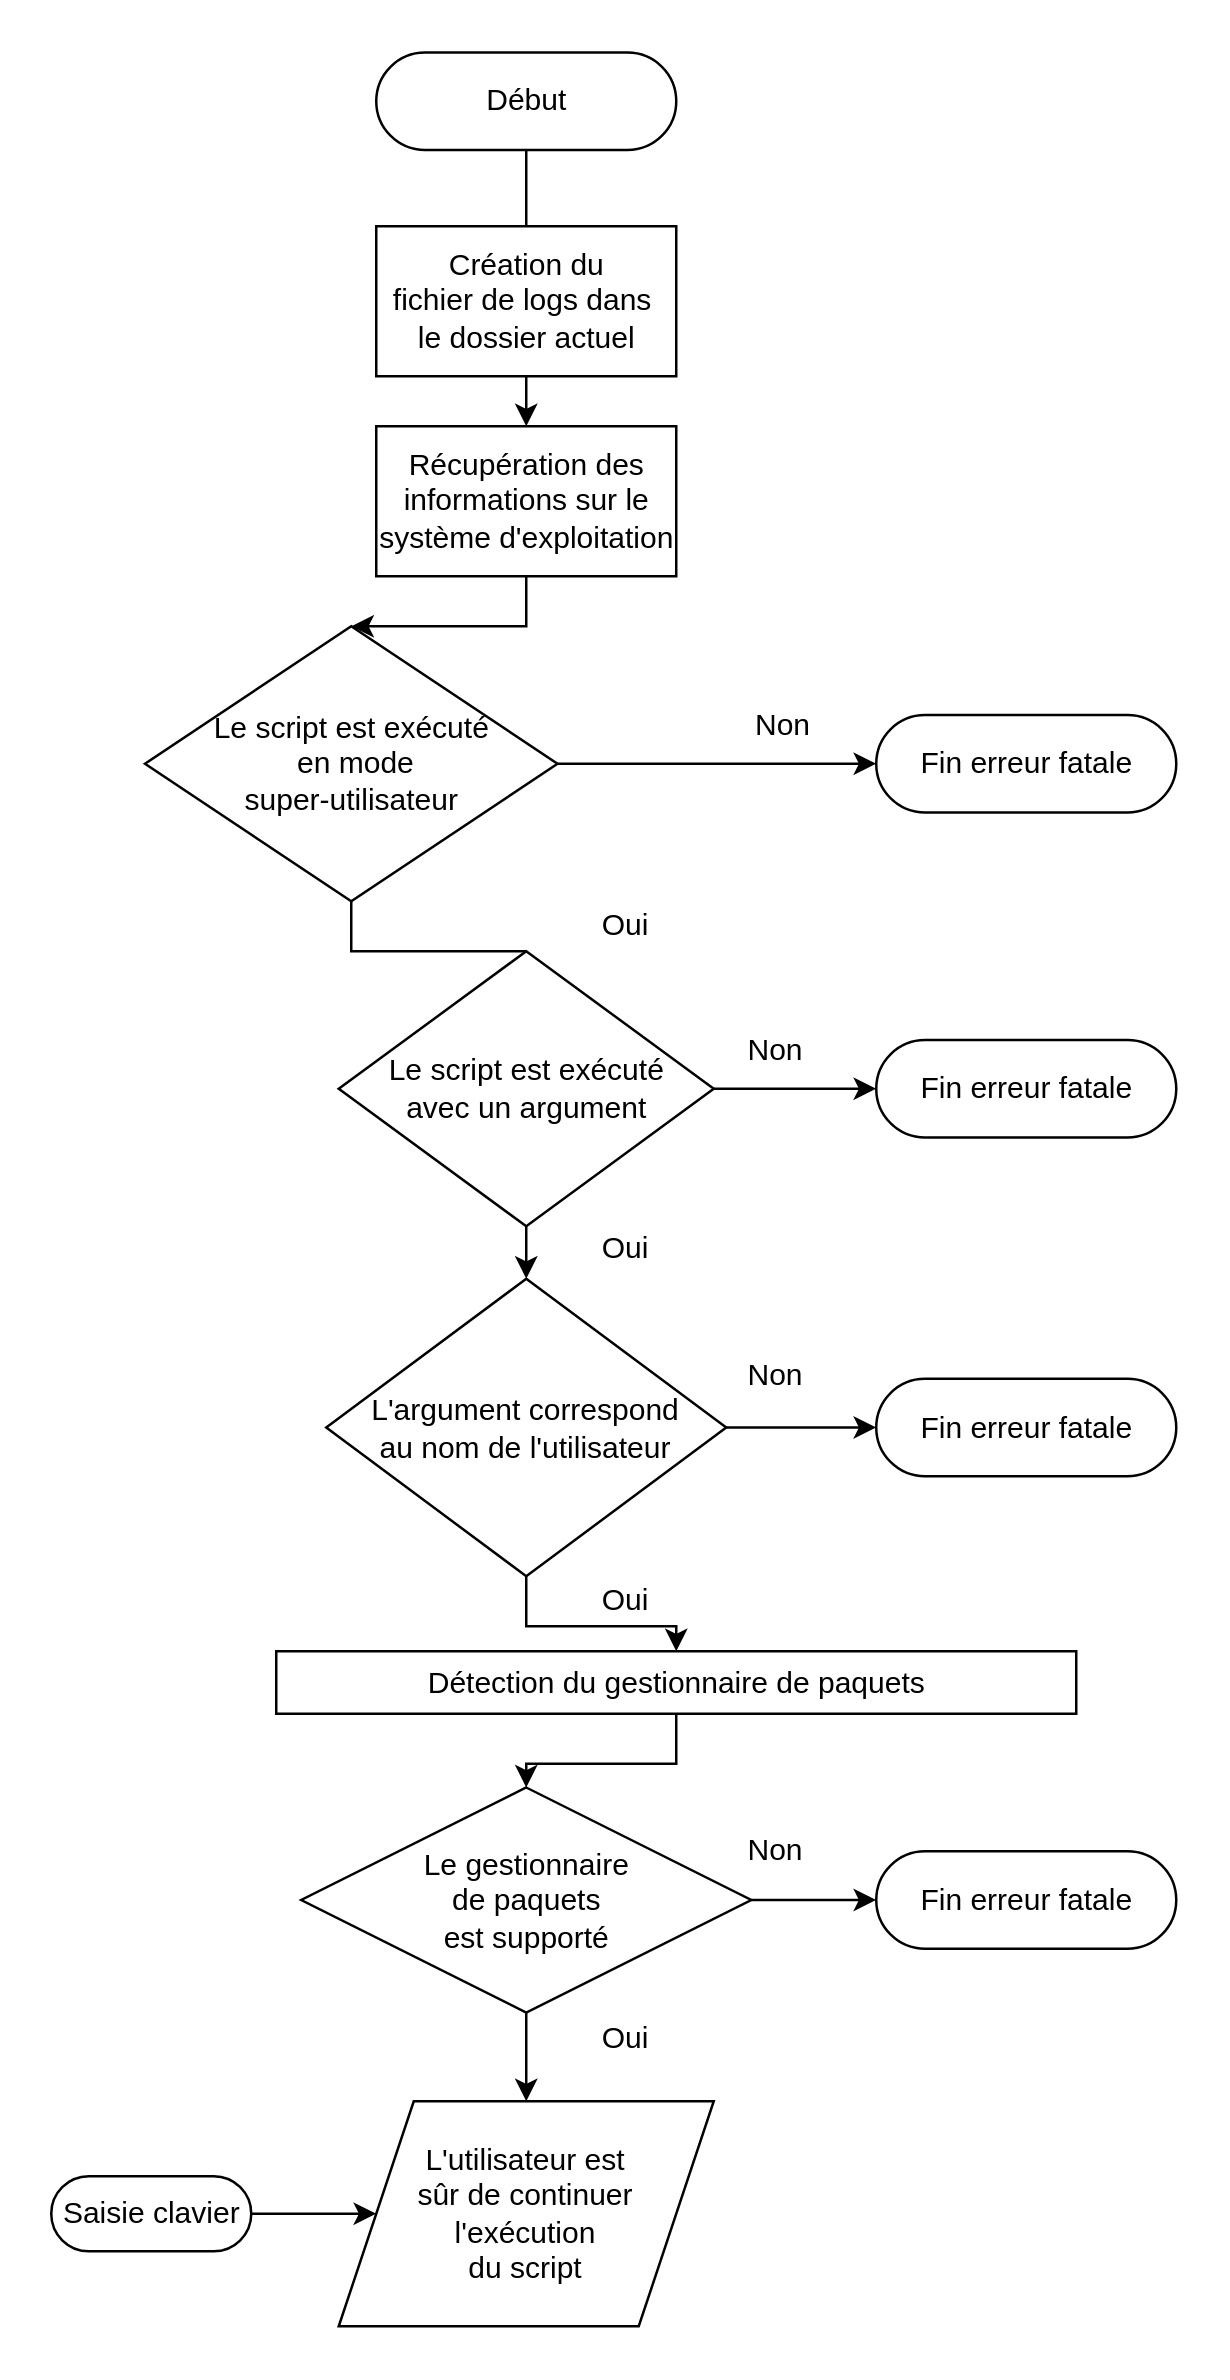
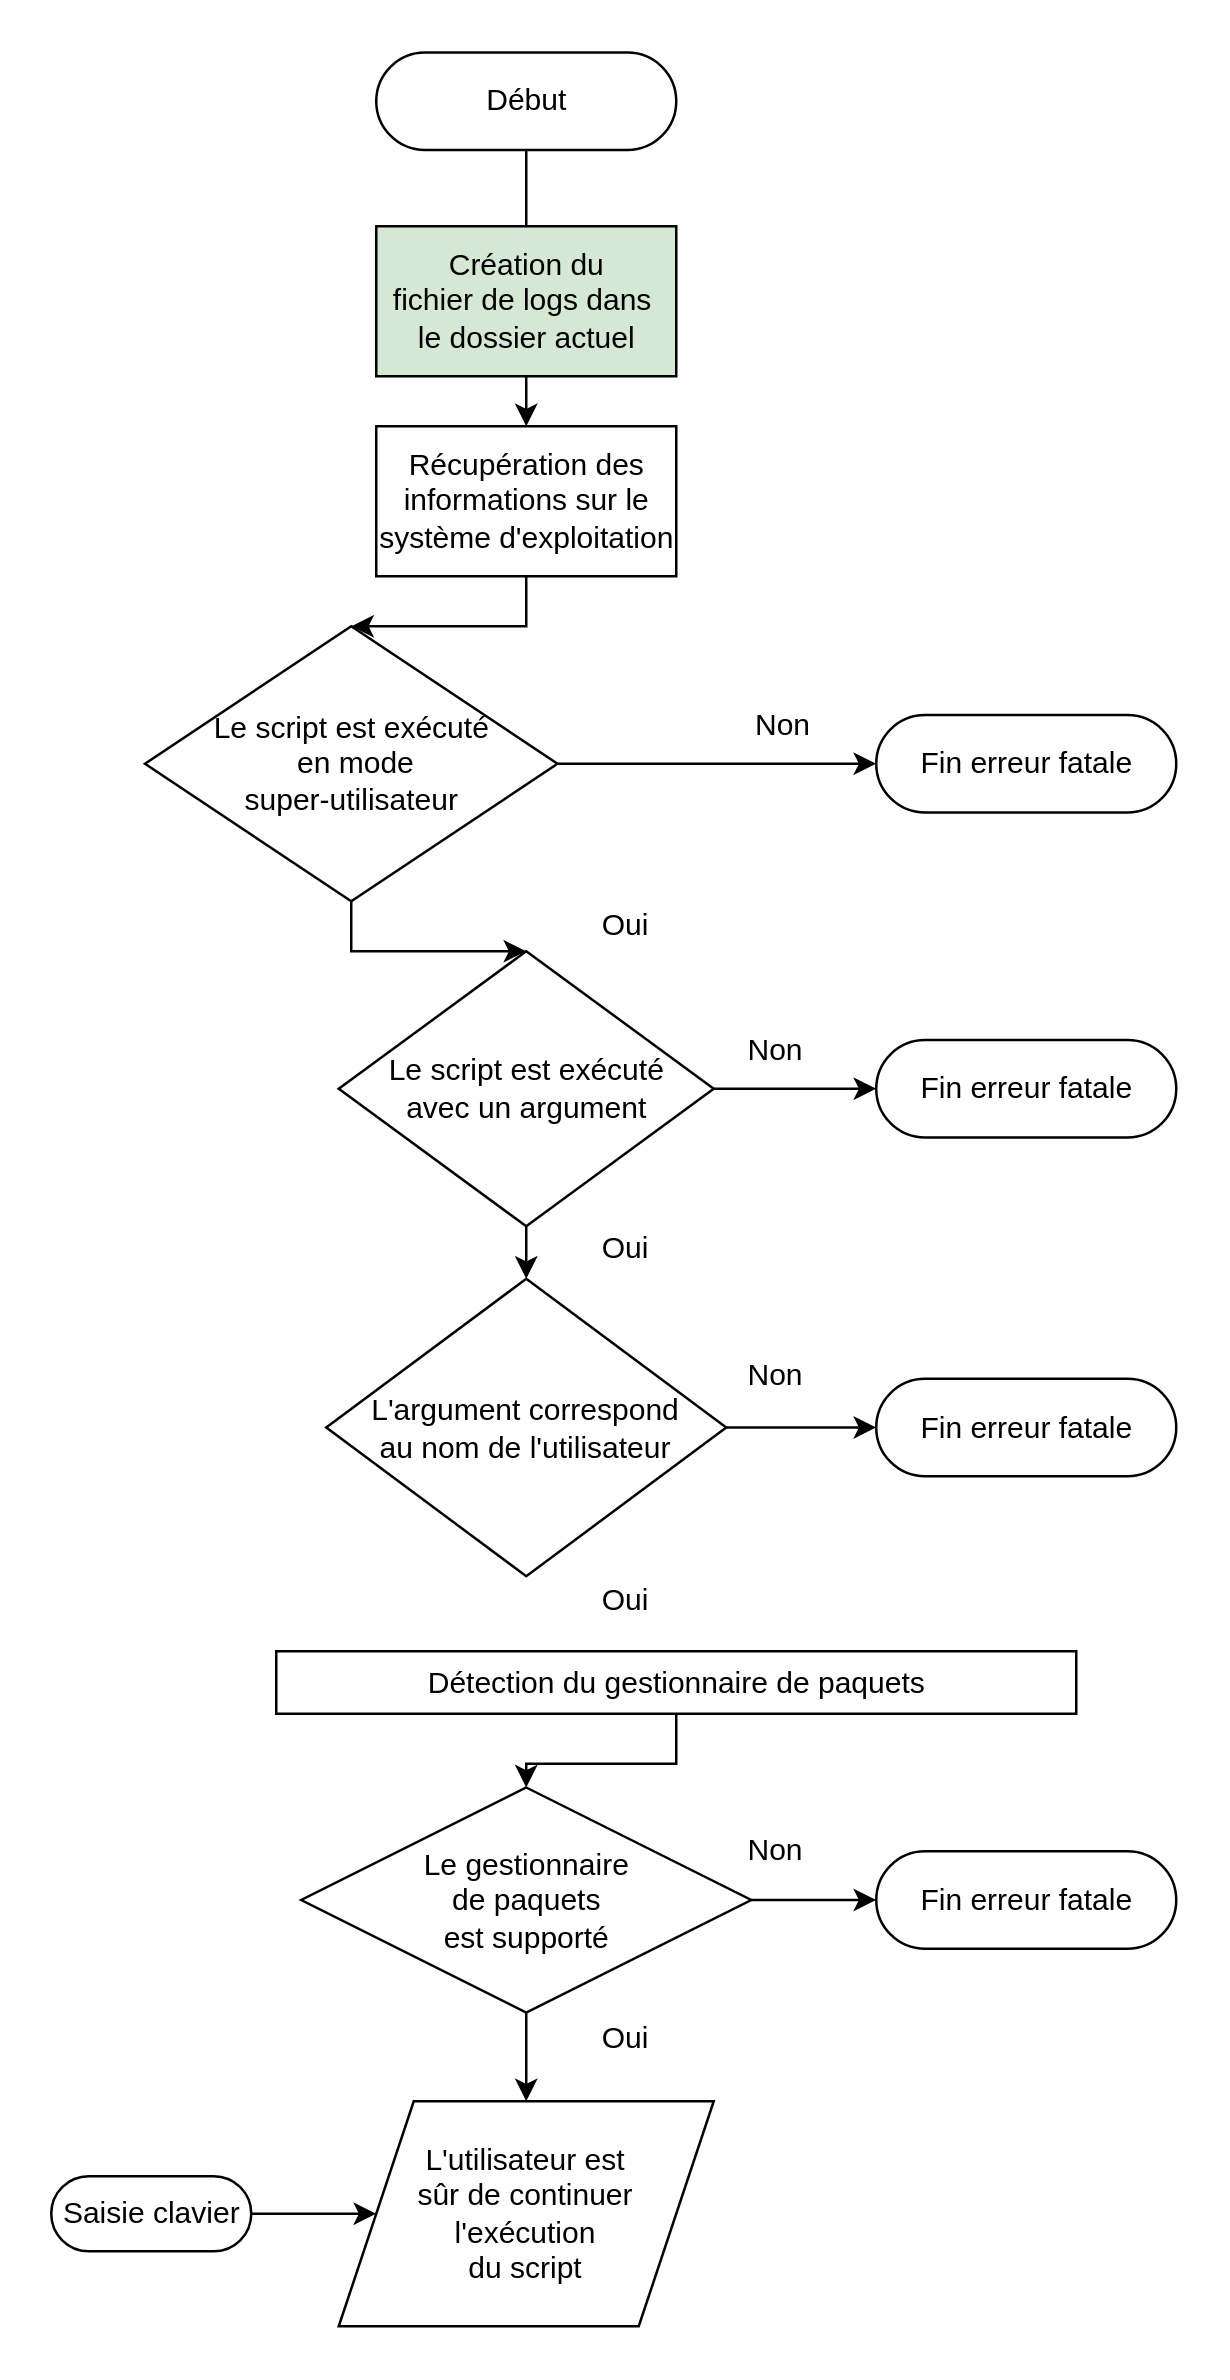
(526, 301) -> (526, 301)
(515, 951) -> (508, 951)
(580, 1626) -> none
